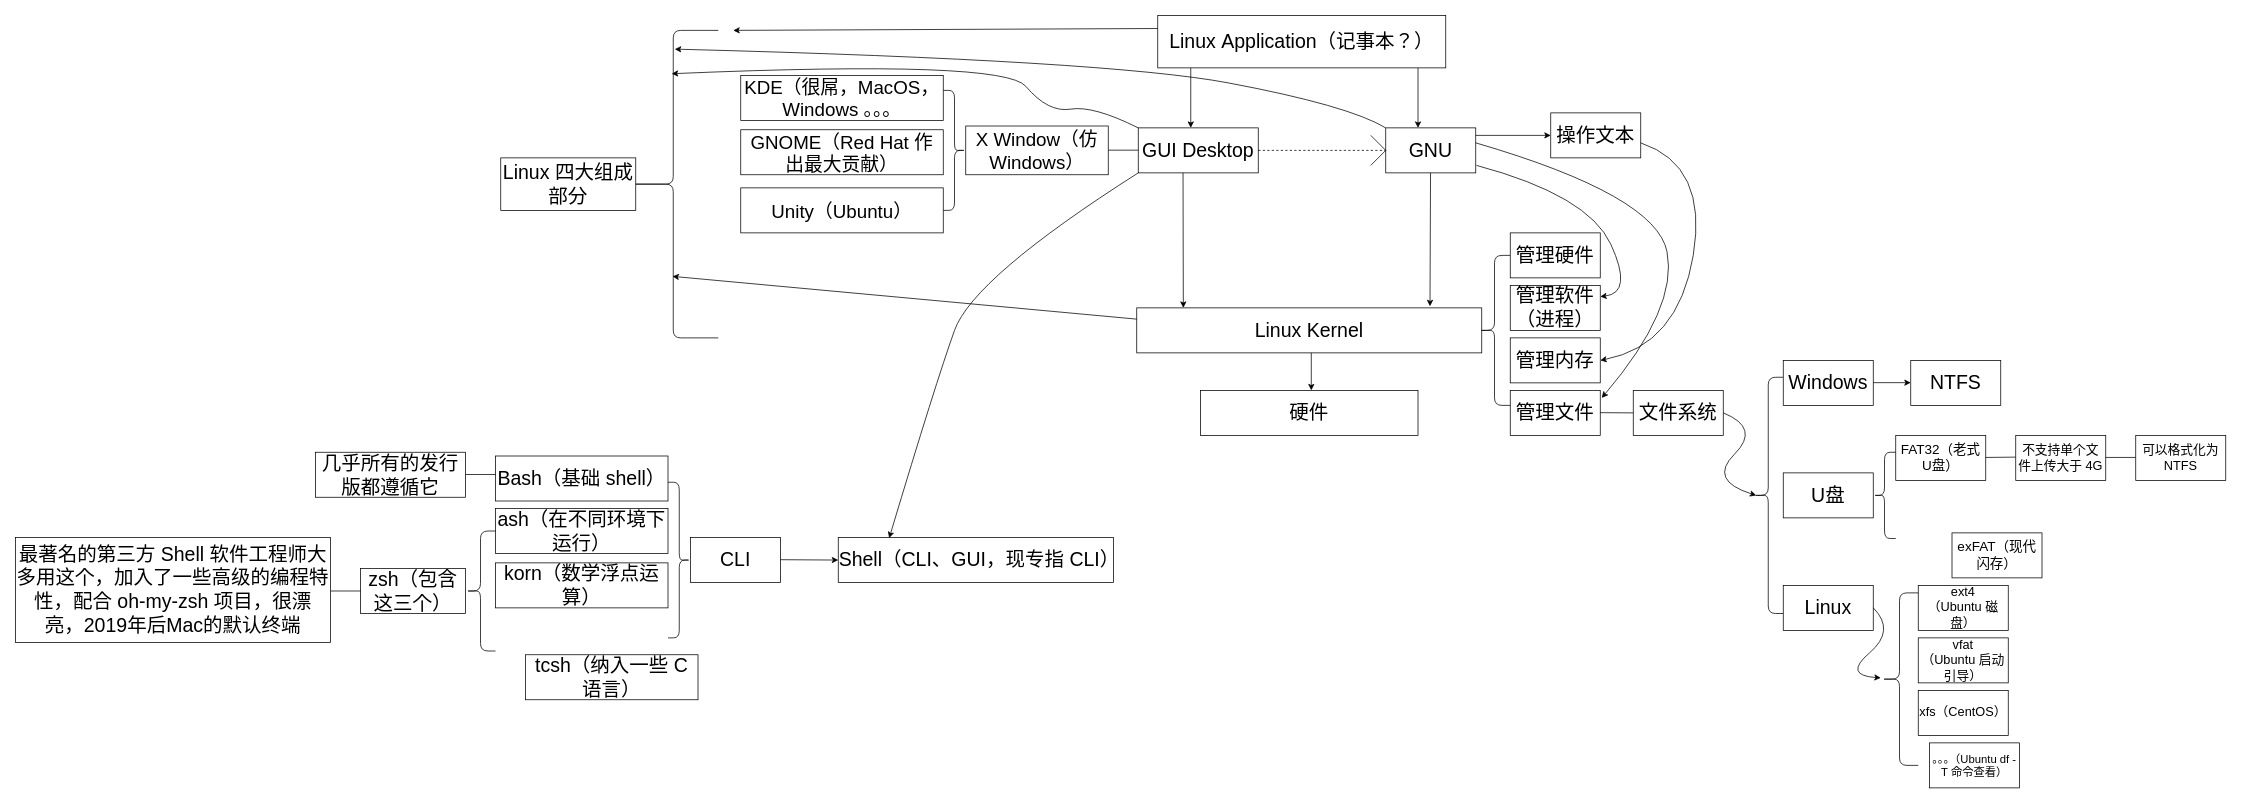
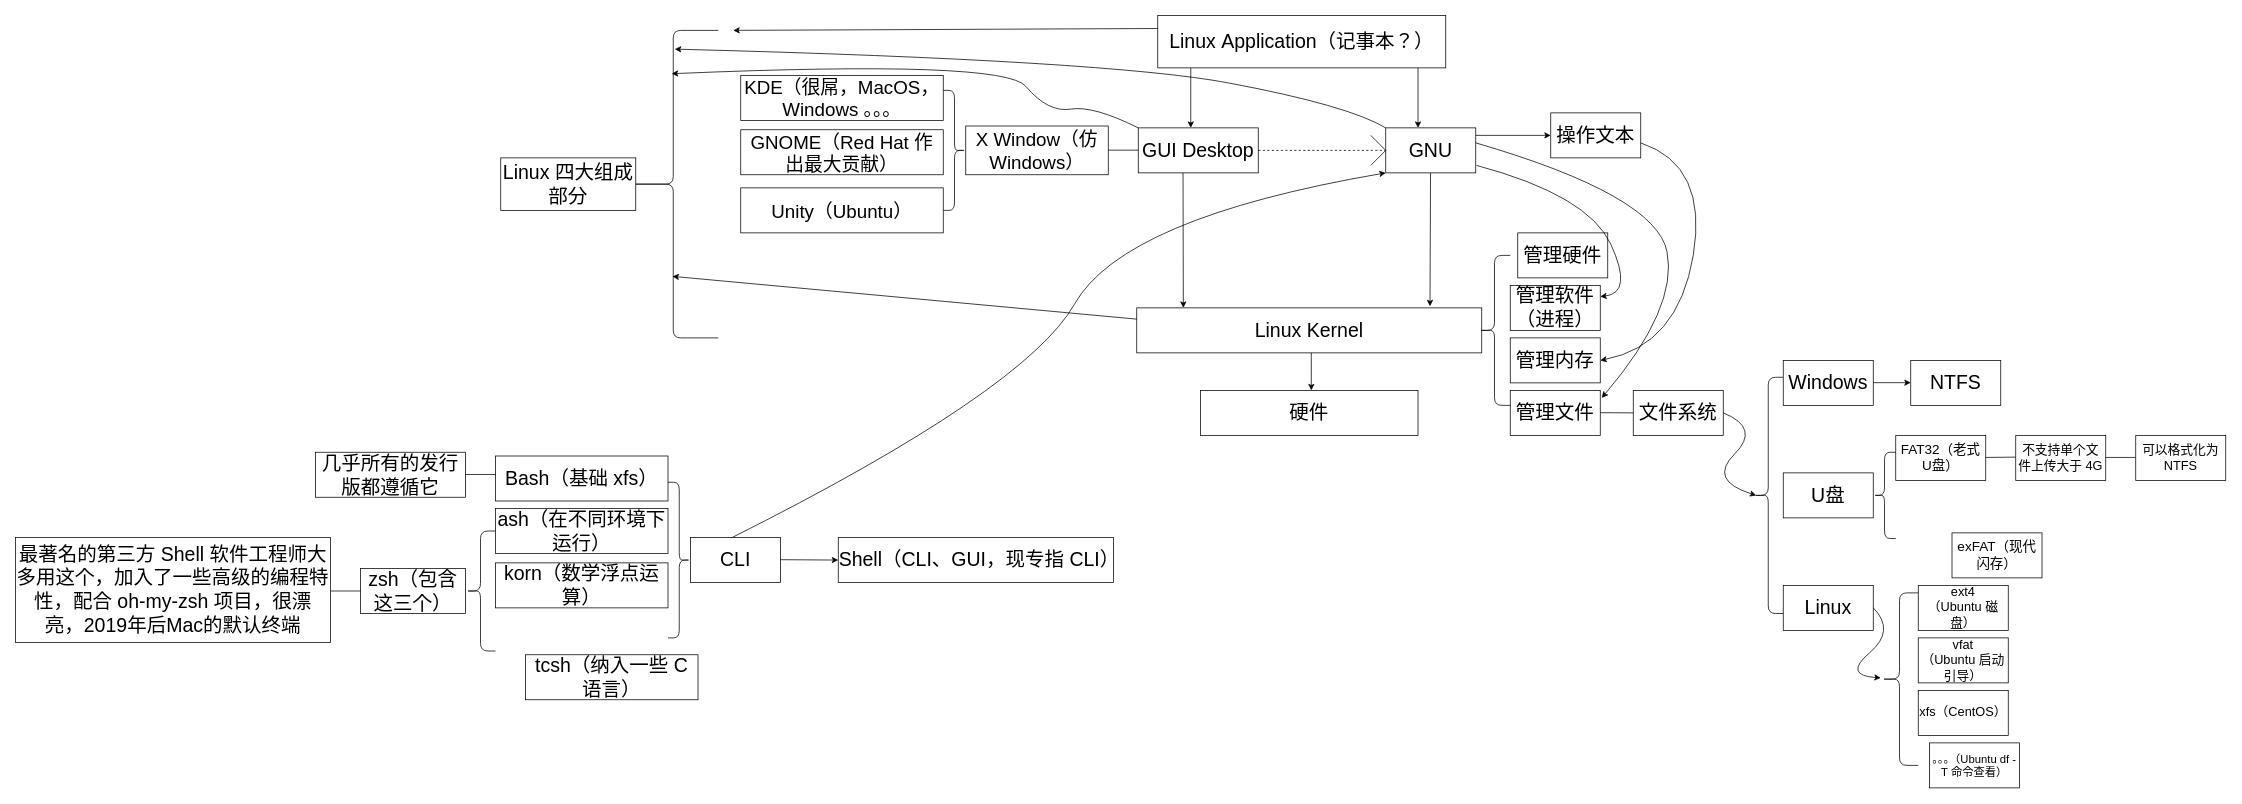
(1555, 255) -> (1563, 255)
(961, 317) -> none
none -> (1050, 335)
(582, 479) -> (582, 479)
